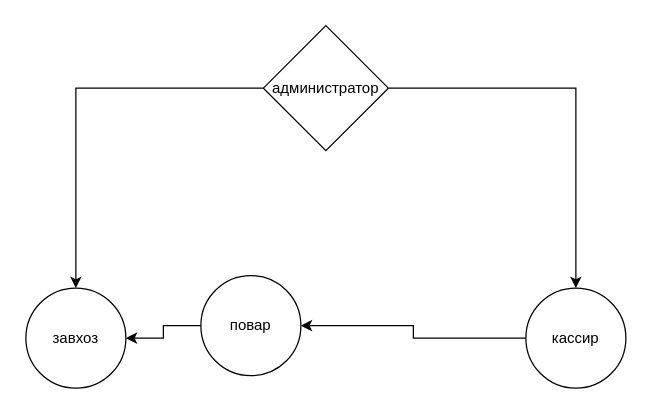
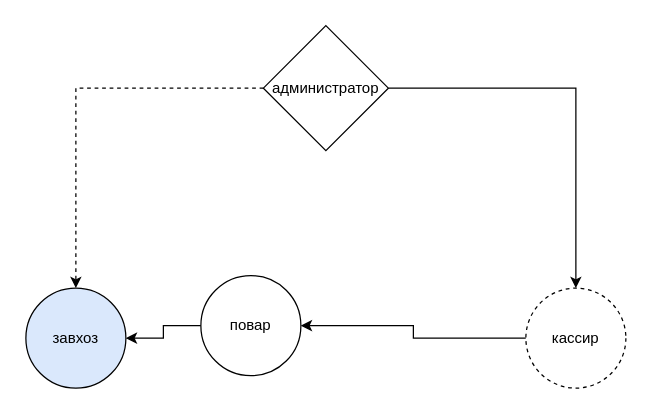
(76, 90) -> (76, 90)
(76, 338) -> (76, 338)
(576, 338) -> (576, 338)
